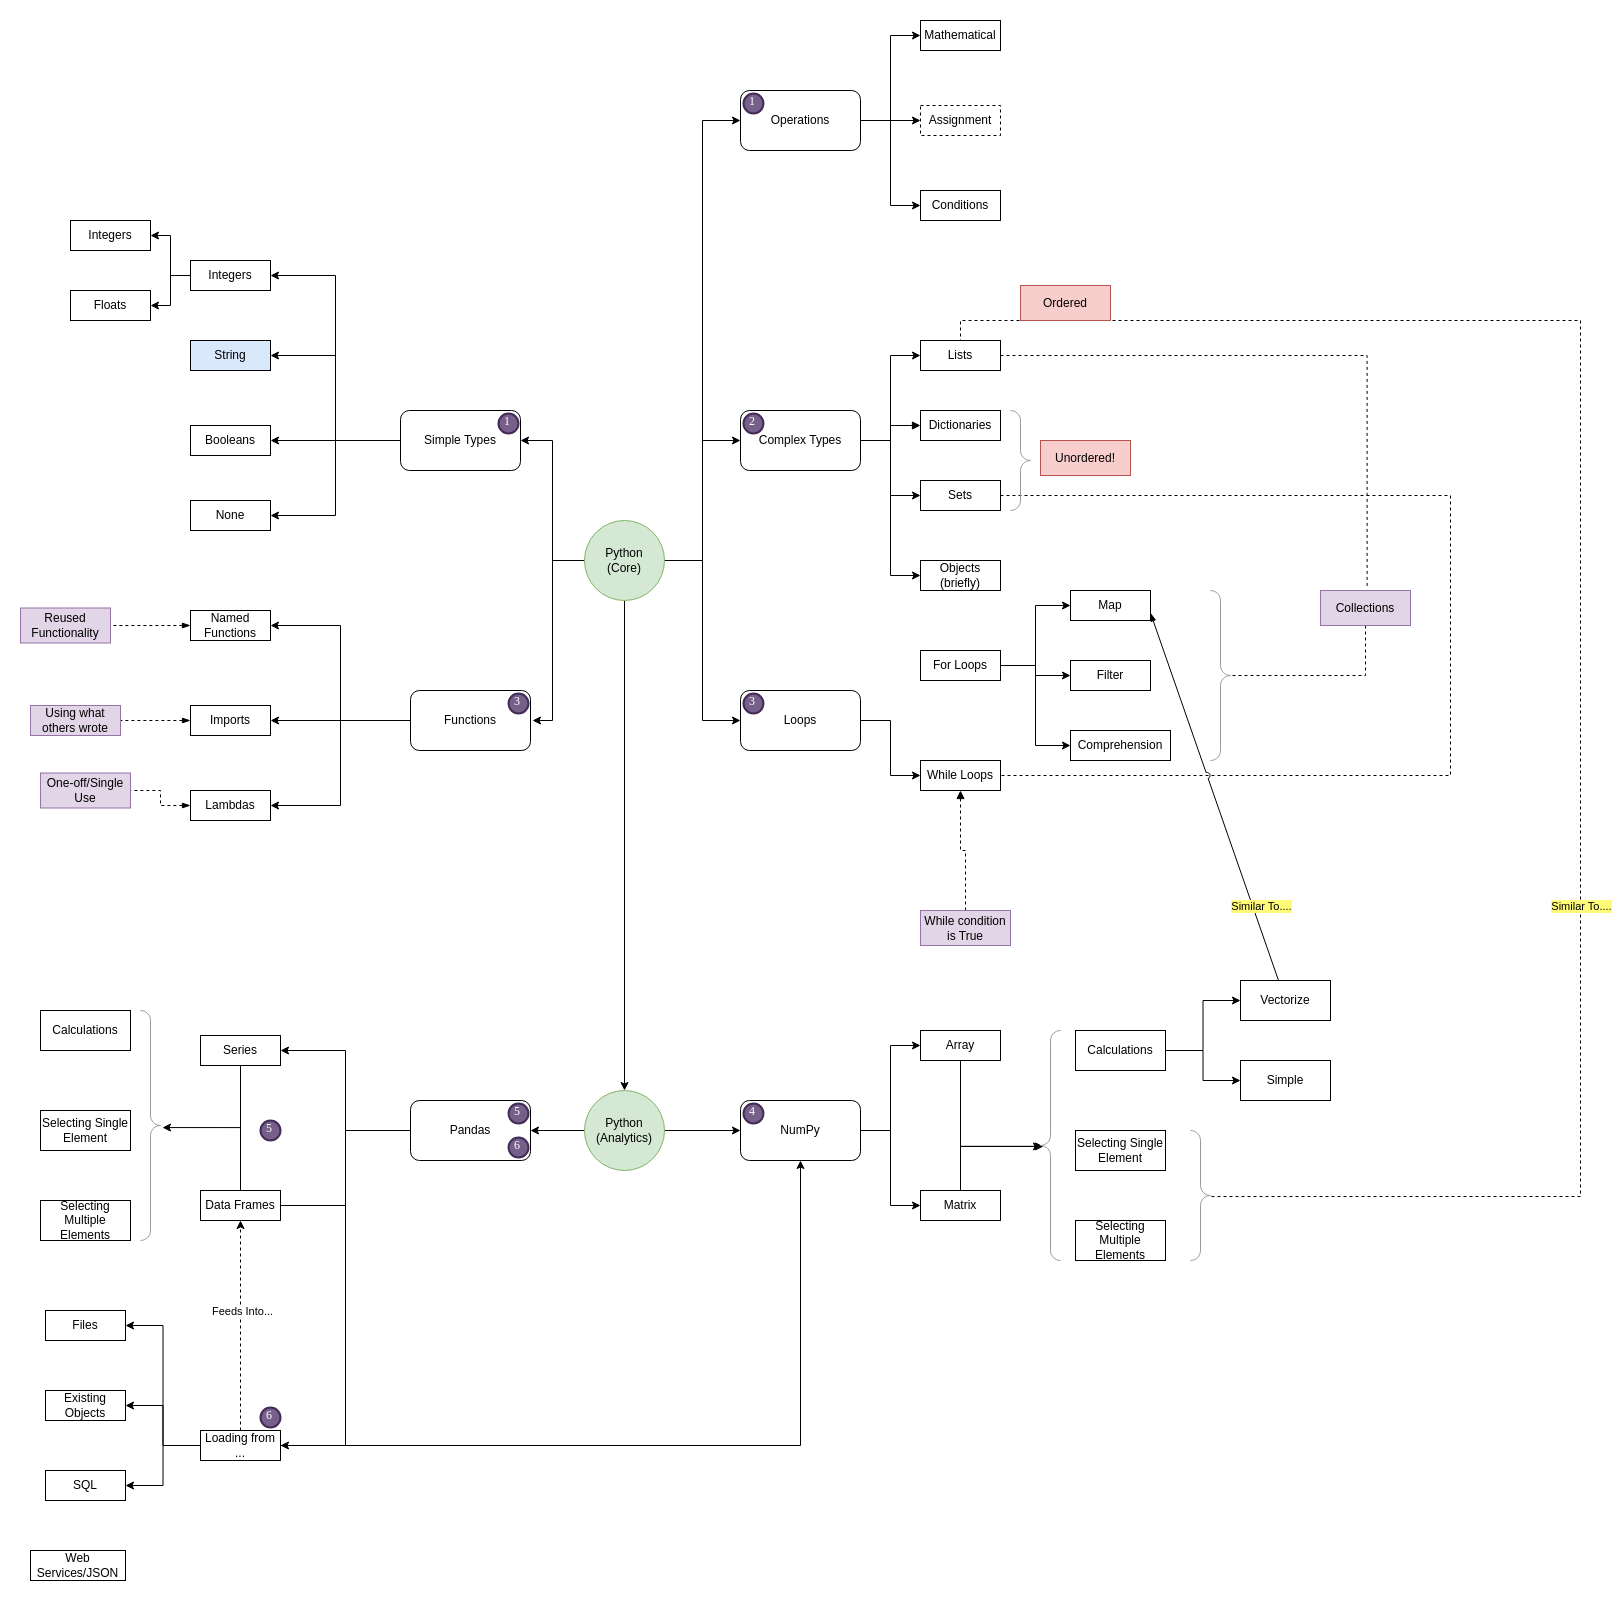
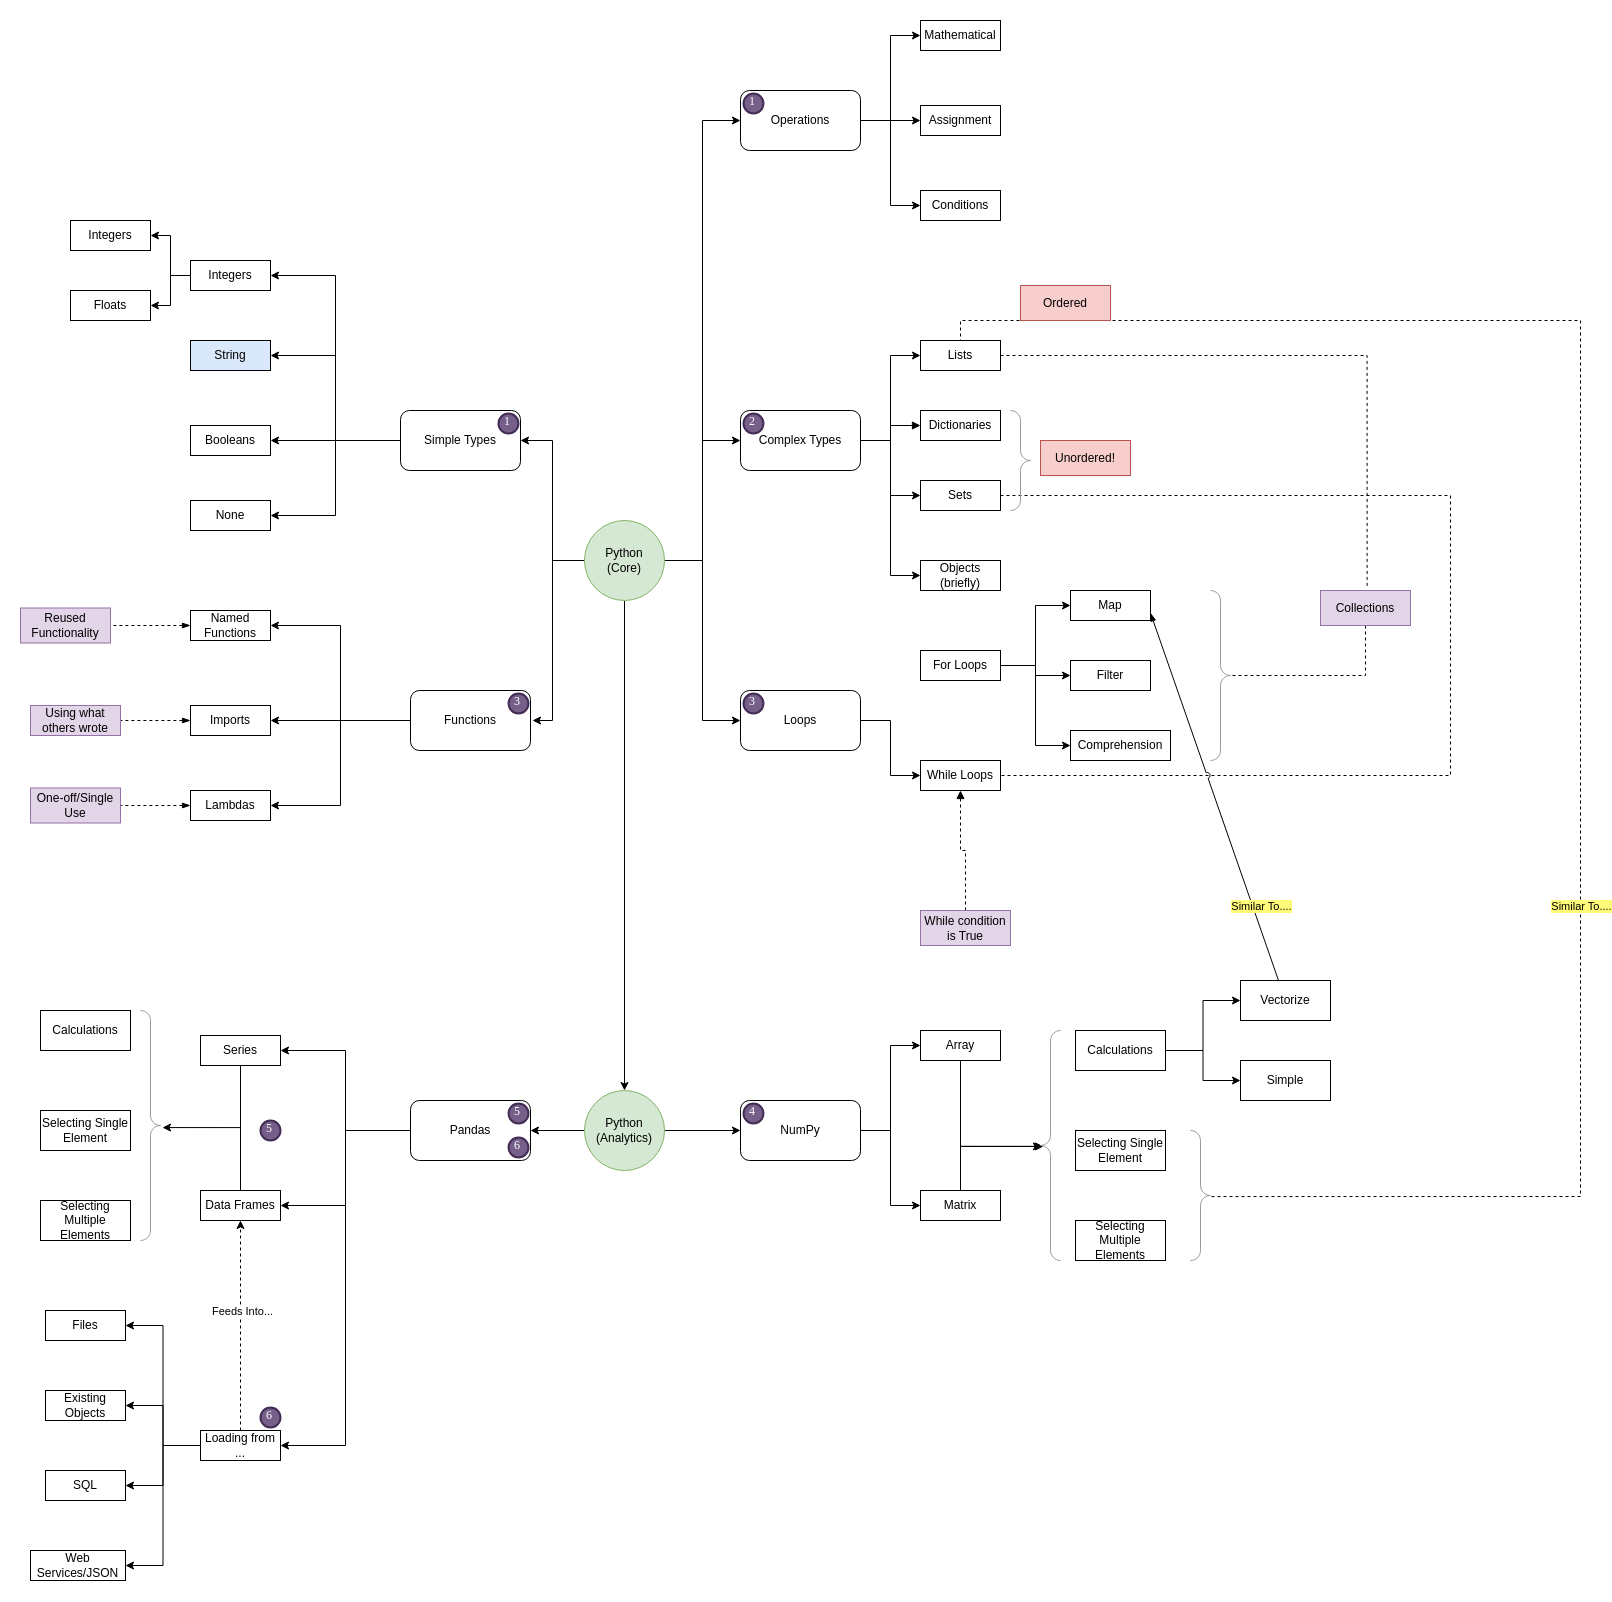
(961, 121) -> (961, 121)
(86, 791) -> (76, 806)
(287, 1206) -> (289, 1206)
(712, 1446) -> (163, 1542)
